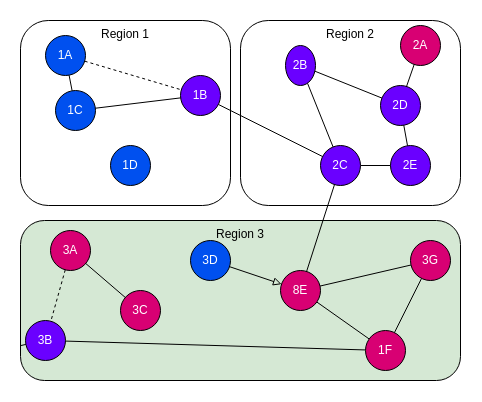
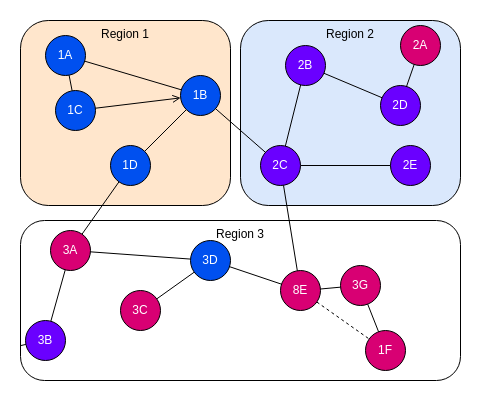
(301, 66) -> (306, 66)
(133, 75) -> (133, 75)
(201, 96) -> (201, 96)
(175, 99) -> (174, 99)
(126, 113) -> (126, 113)
(351, 113) -> (351, 113)
none -> (166, 130)
(406, 135) -> none
(341, 166) -> (281, 166)
none -> (101, 208)
none -> (140, 255)
(431, 261) -> (361, 286)
(106, 280) -> none
(272, 281) -> (276, 282)
none -> (176, 286)
(58, 296) -> (58, 296)
(241, 301) -> (241, 301)
(343, 321) -> (343, 321)
(216, 346) -> none
